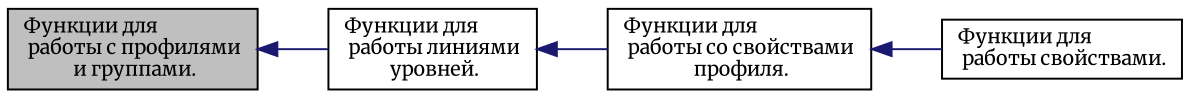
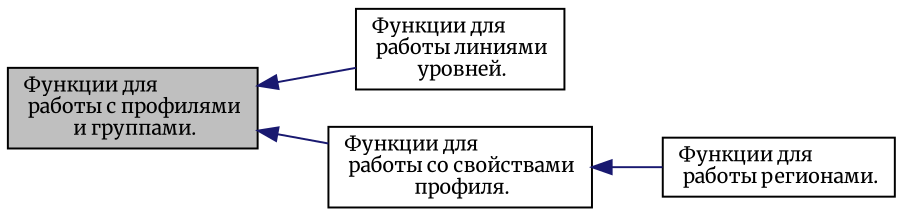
(582, 49) -> (303, 139)
(1062, 49) -> (779, 167)
